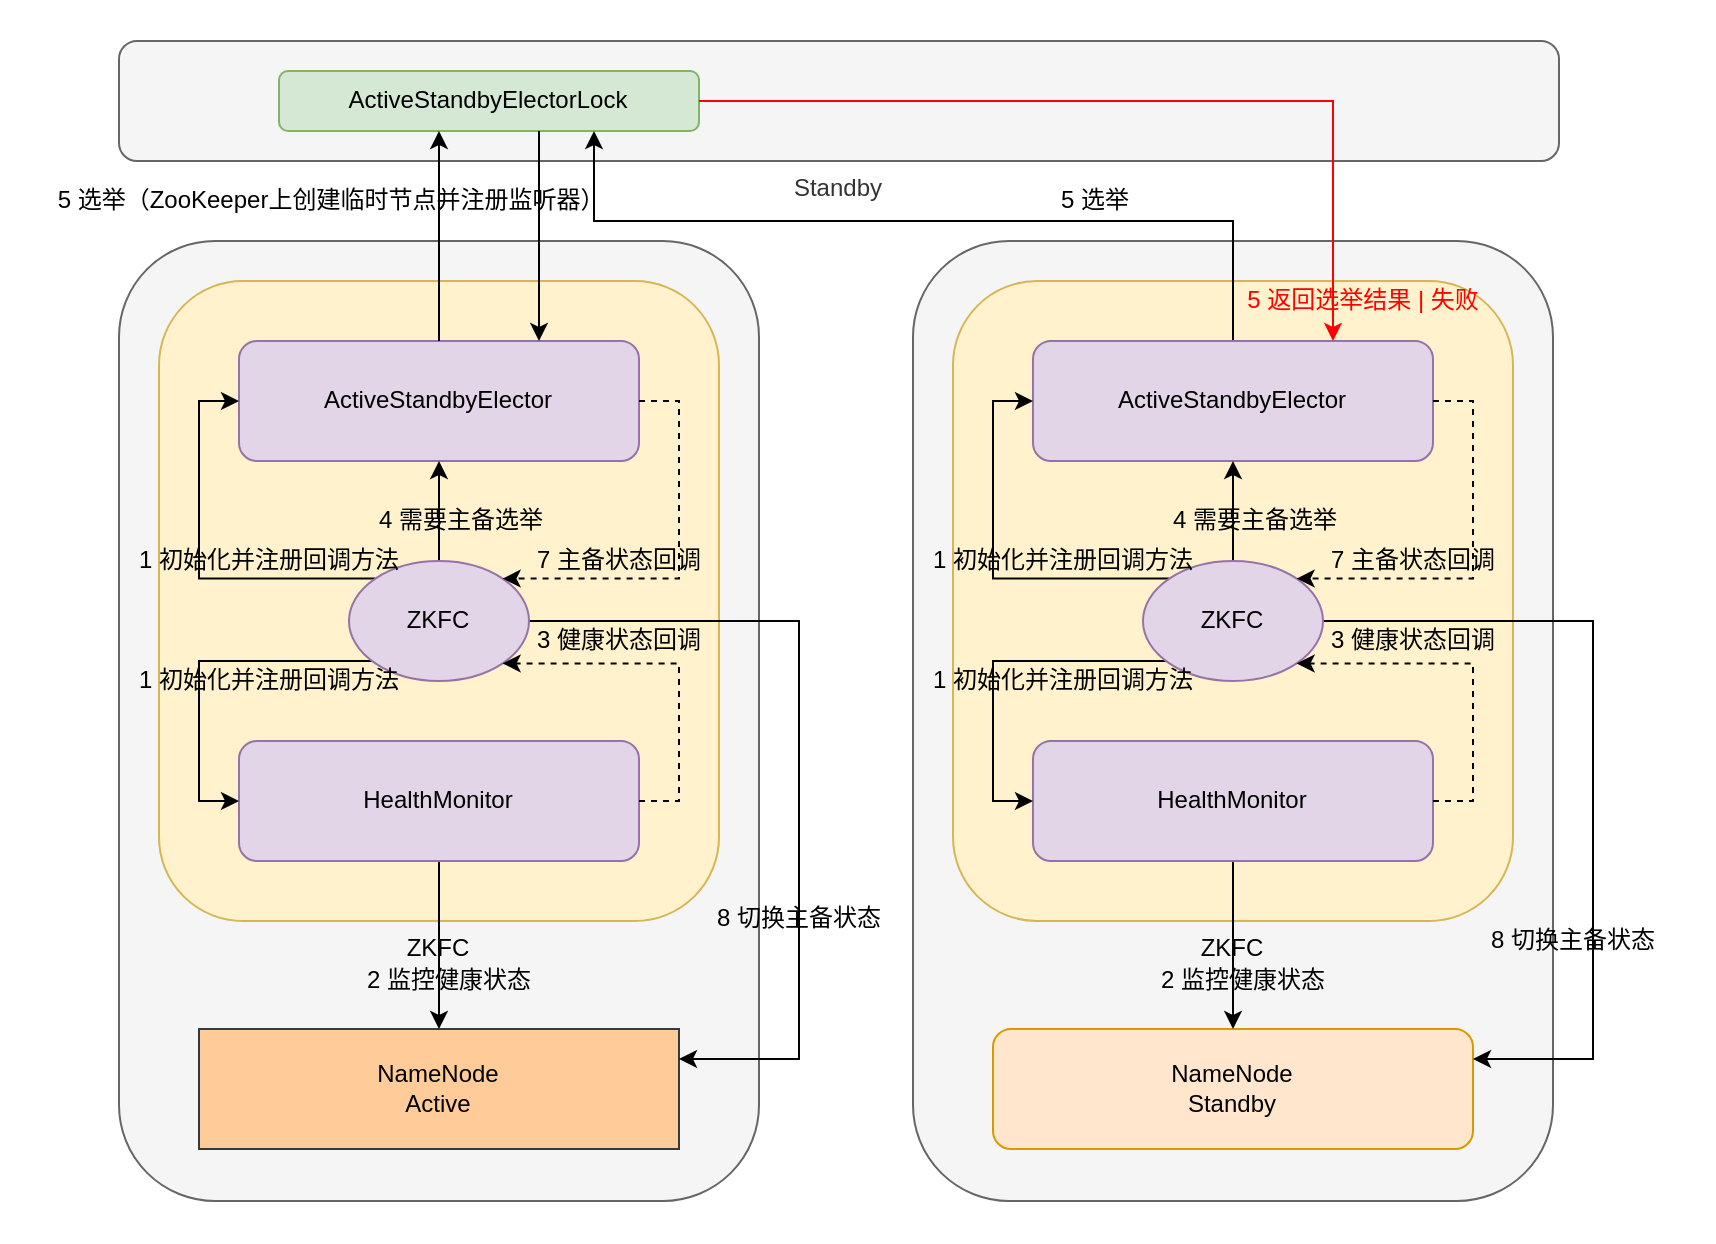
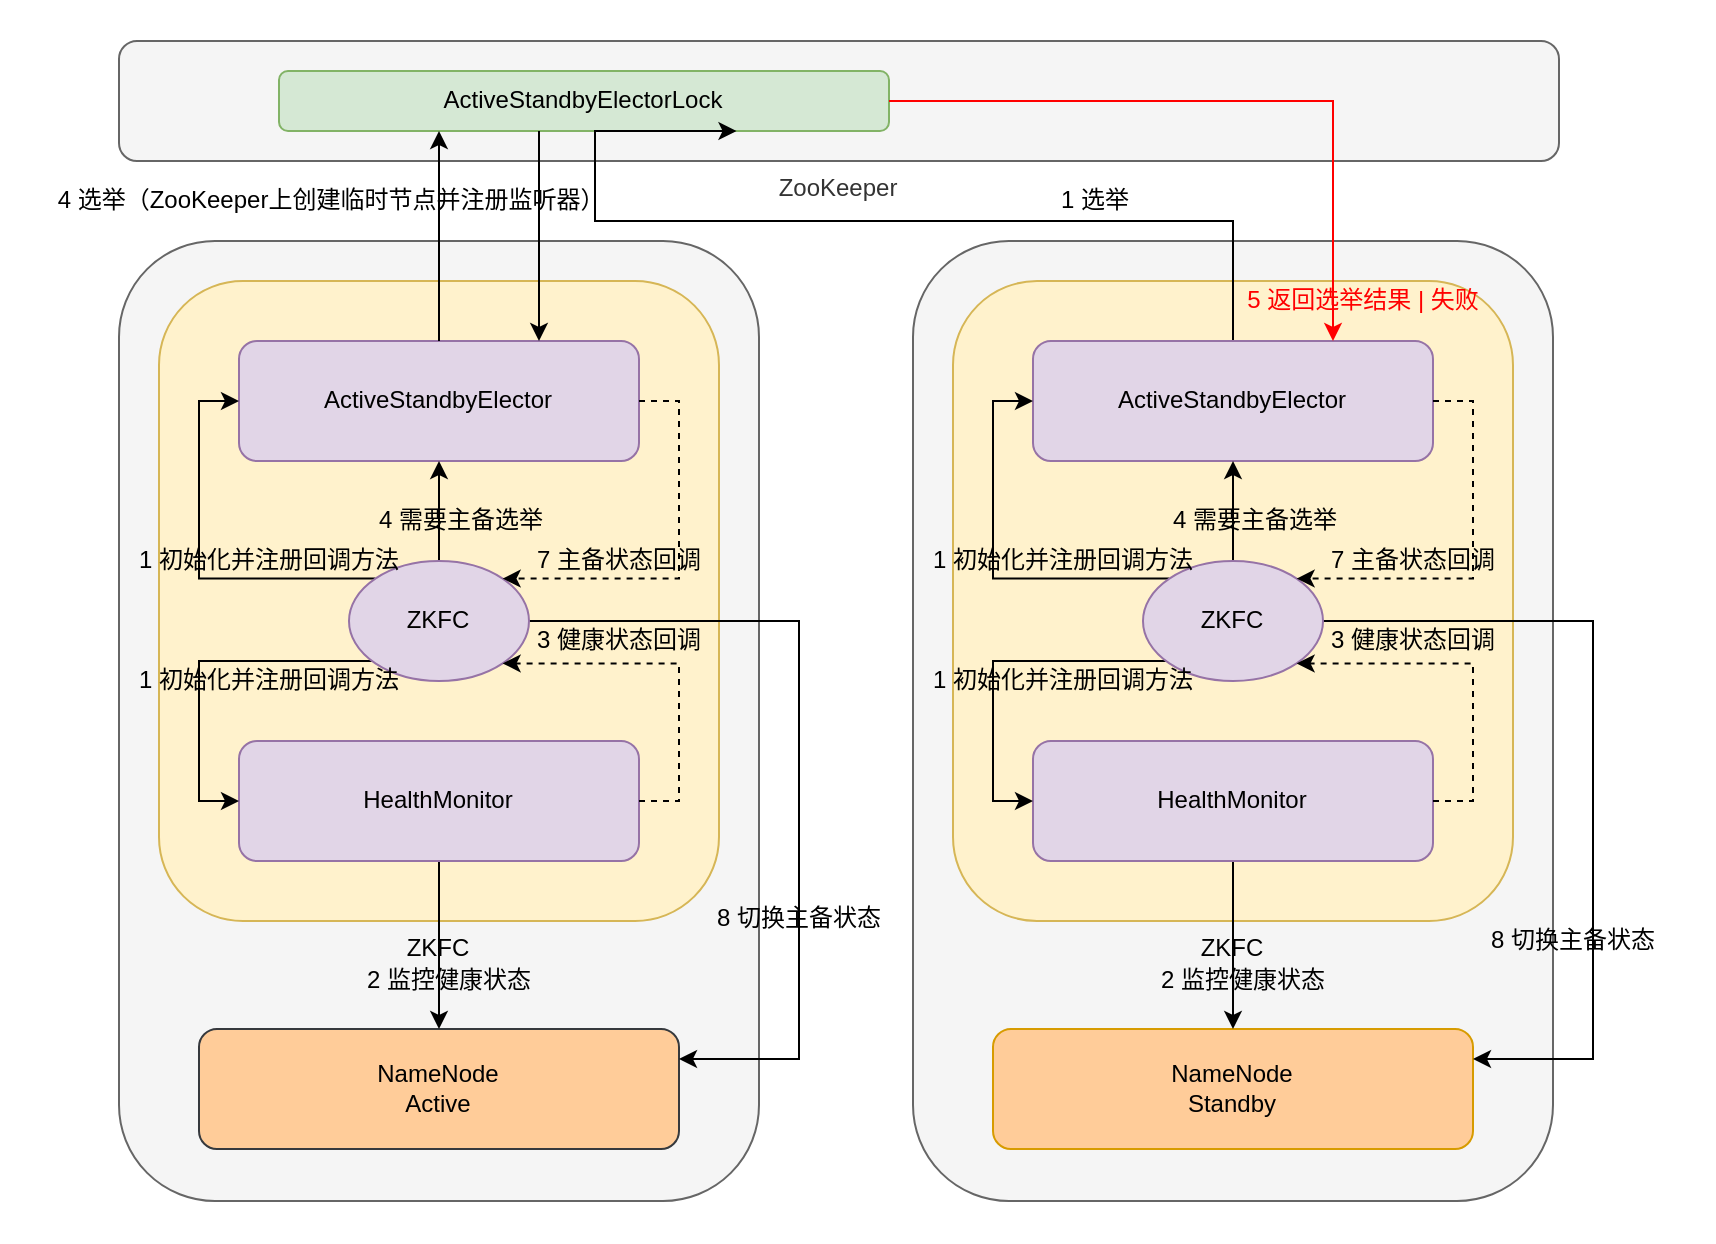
(489, 101) -> (584, 101)
(839, 189) -> (839, 189)
(332, 201) -> (332, 201)
(1096, 201) -> (1096, 201)
(439, 1089) -> (439, 1089)
(1233, 1089) -> (1233, 1089)
